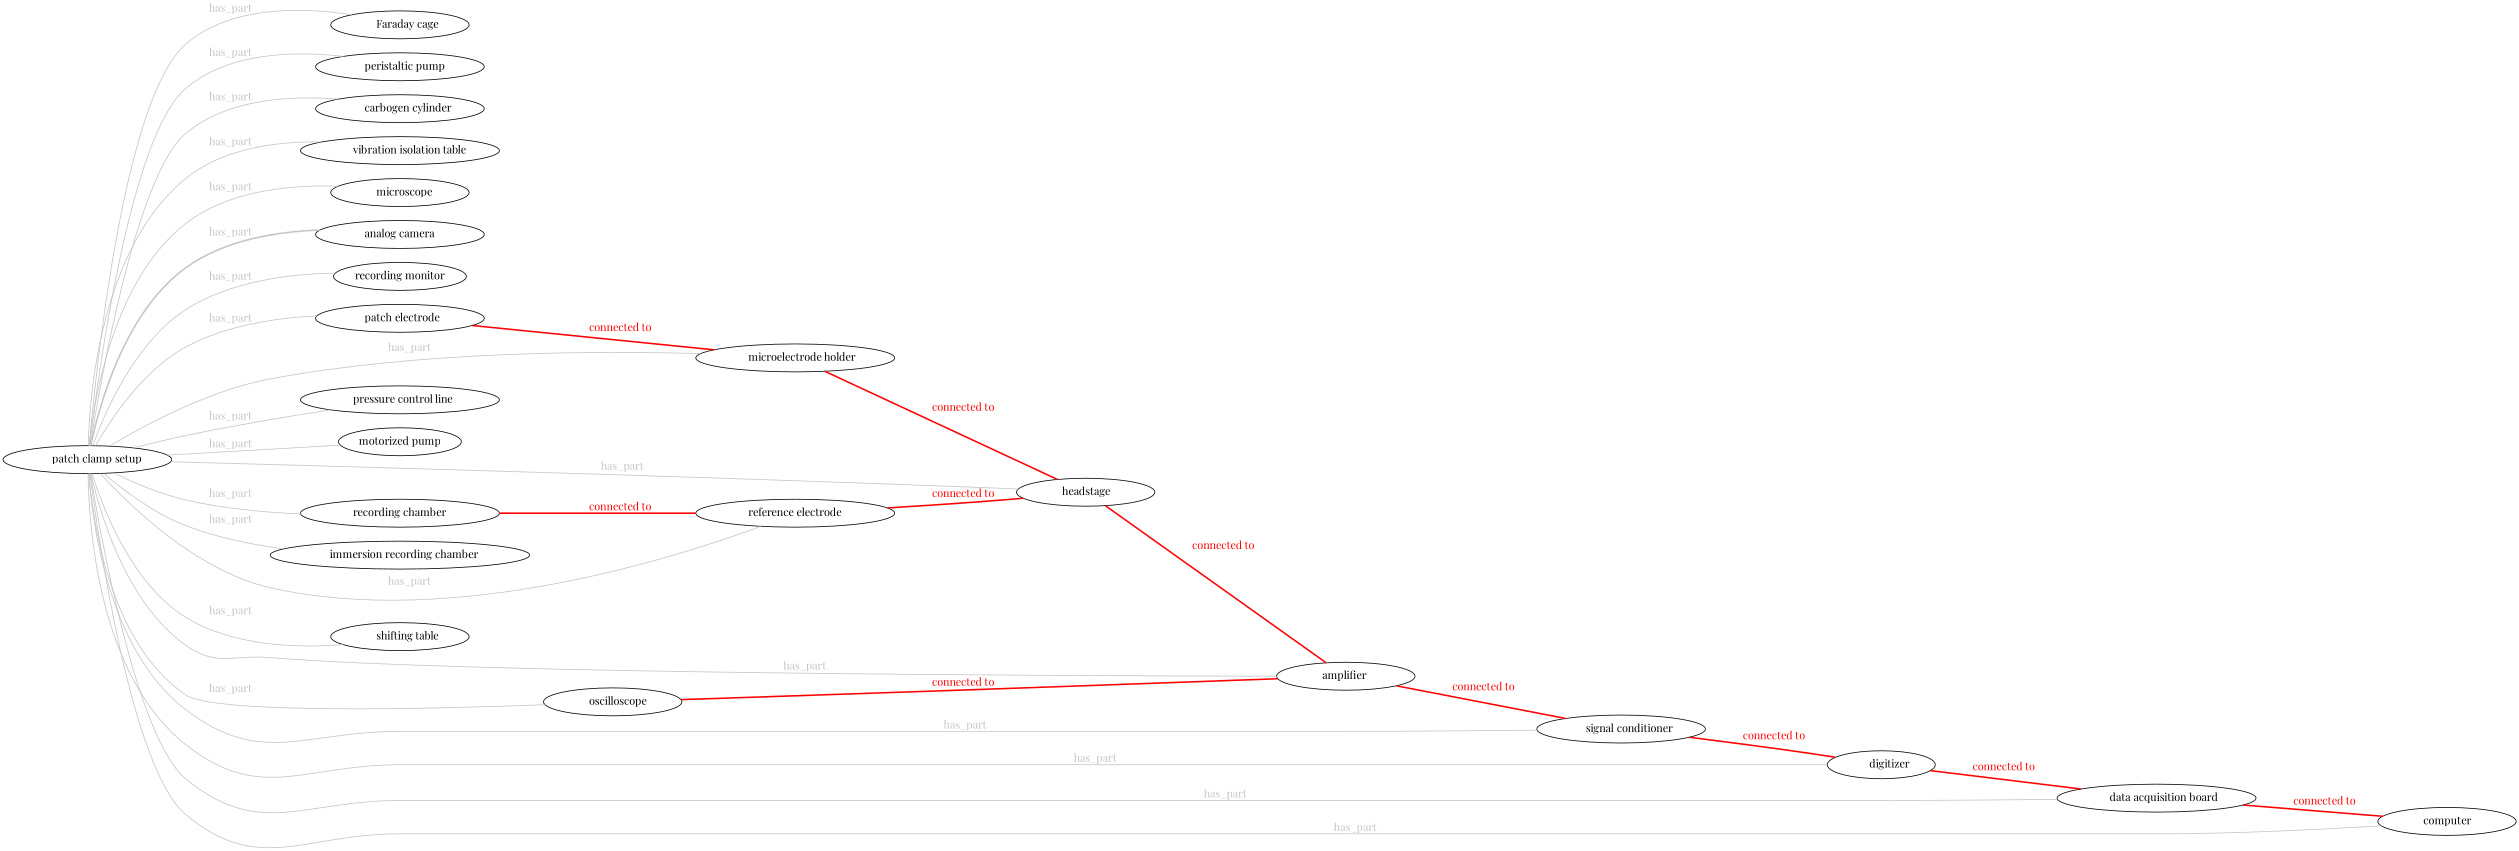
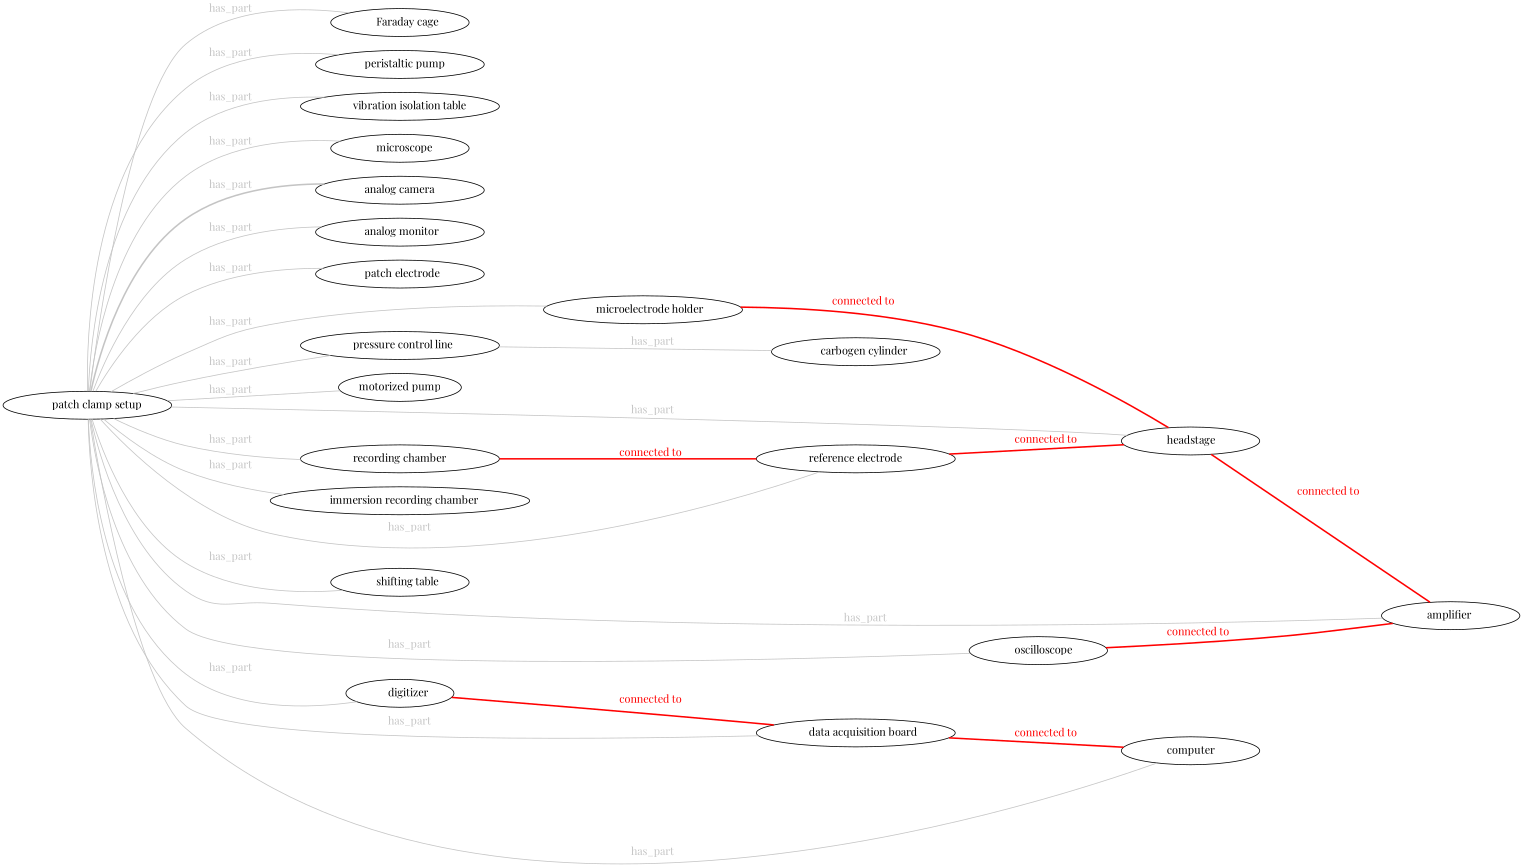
(146, 207) -> (635, 349)
(400, 276) -> (400, 232)
(593, 338) -> none
(1621, 729) -> none
